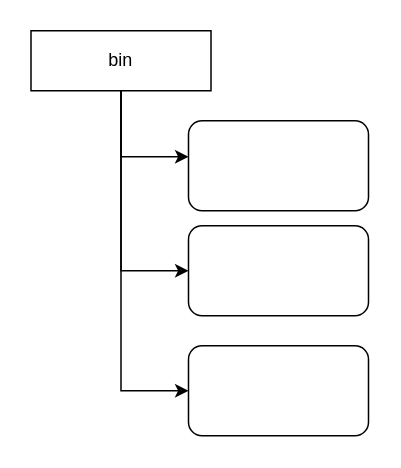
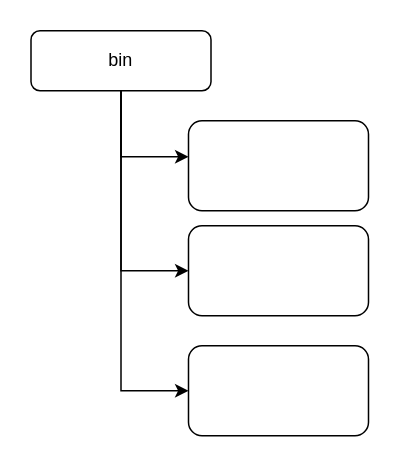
(121, 61) -> (121, 61)
